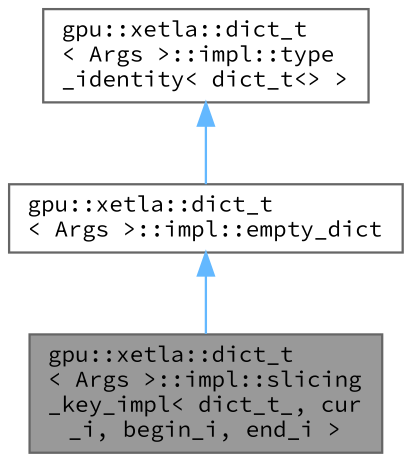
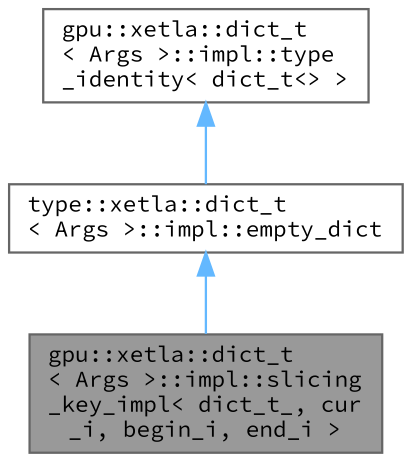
(206, 218) -> (206, 218)
